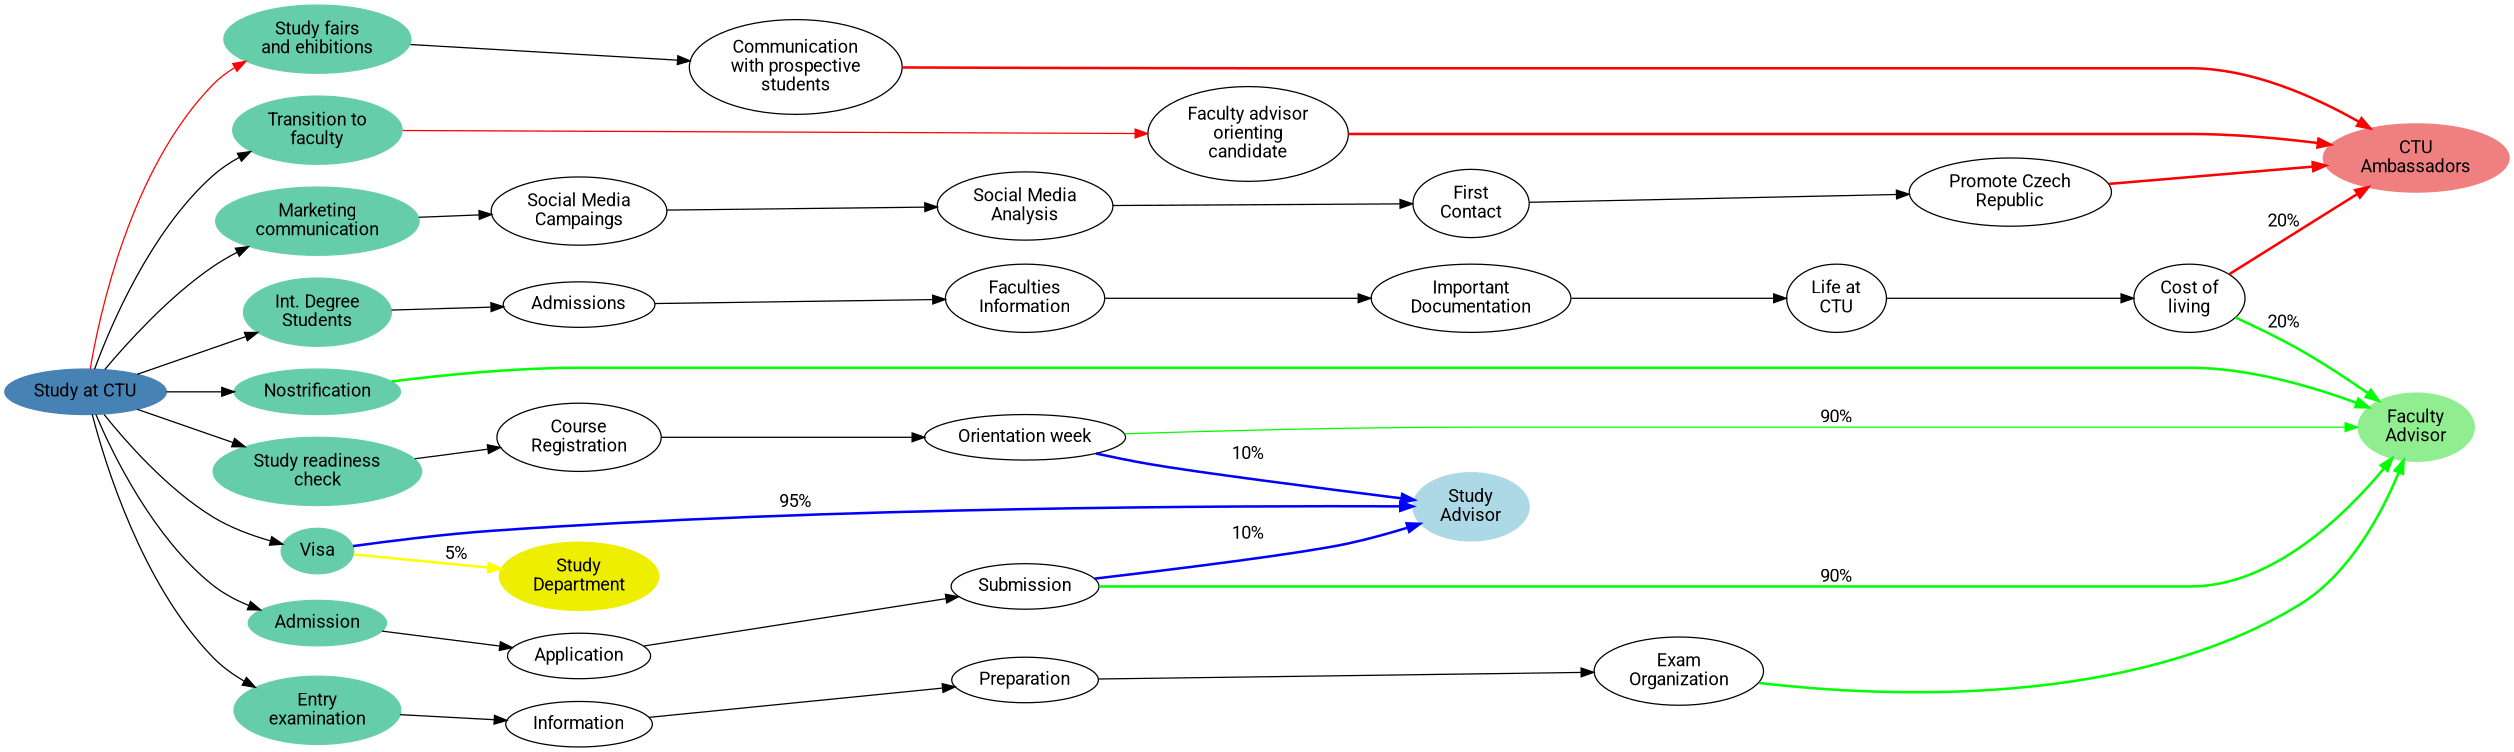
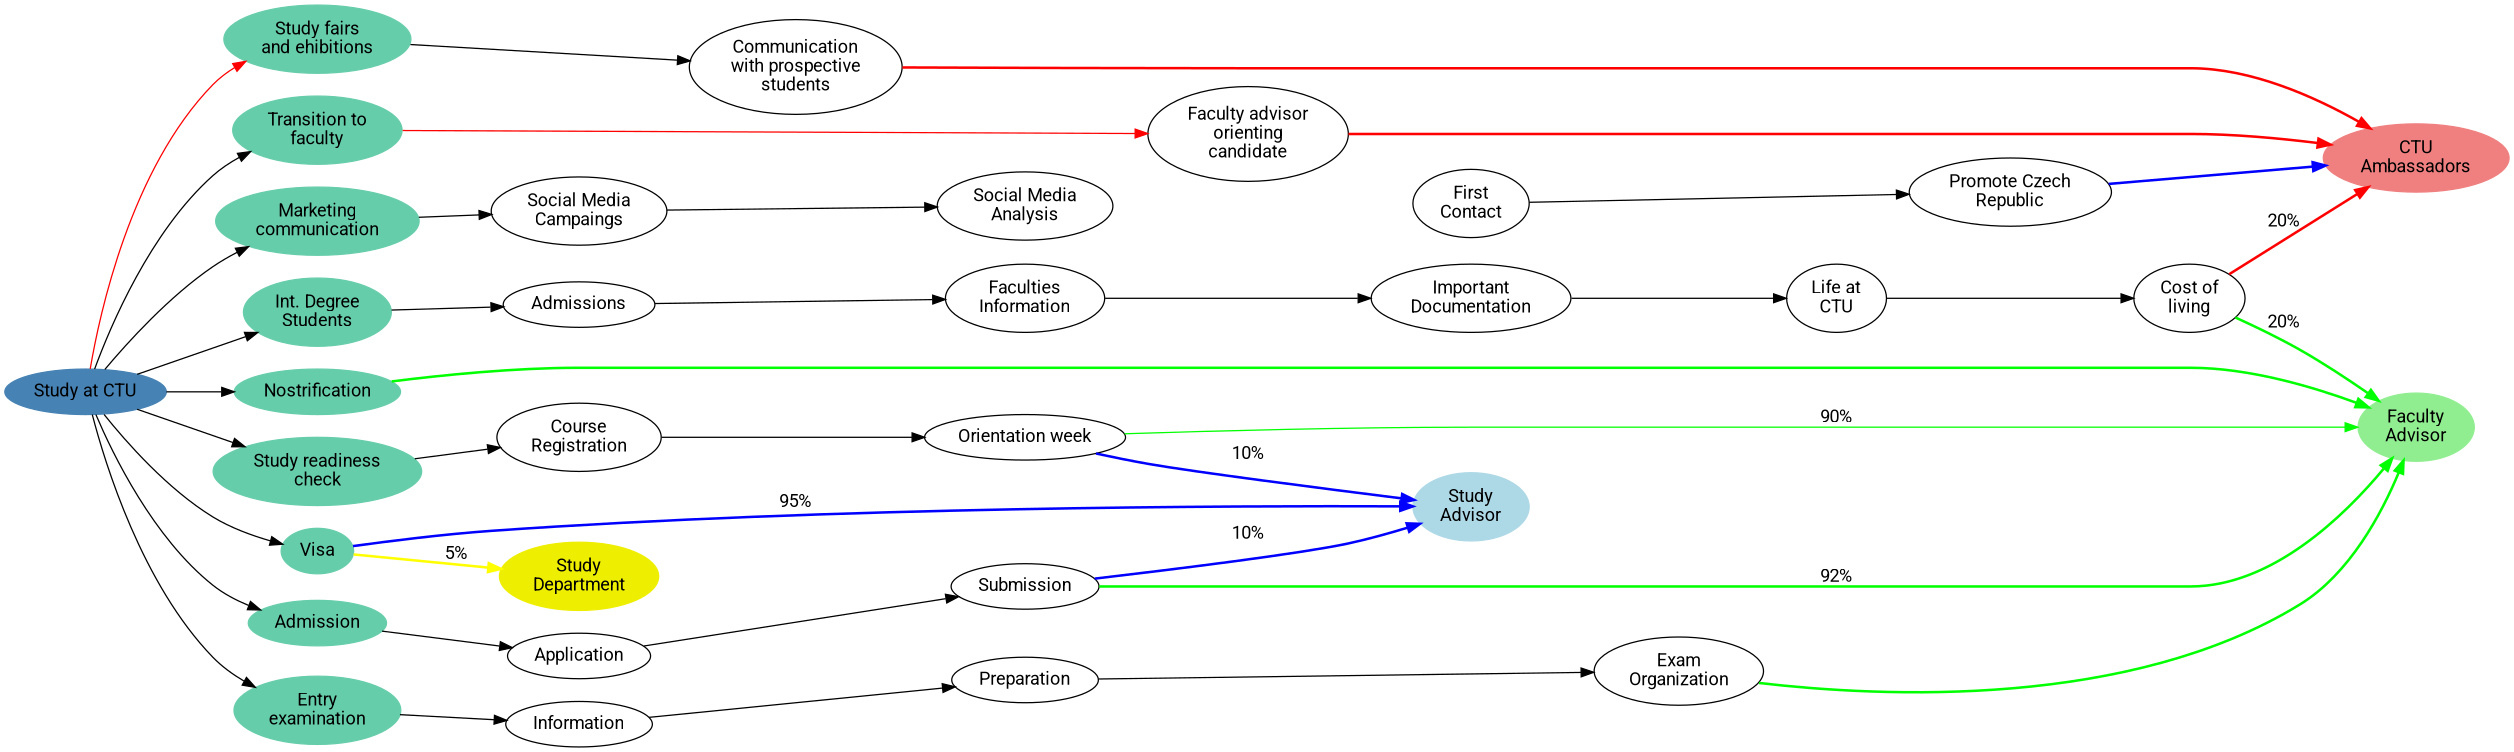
(2211, 175) -> (2211, 175)
(1256, 205) -> none
(1837, 577) -> (1837, 577)
